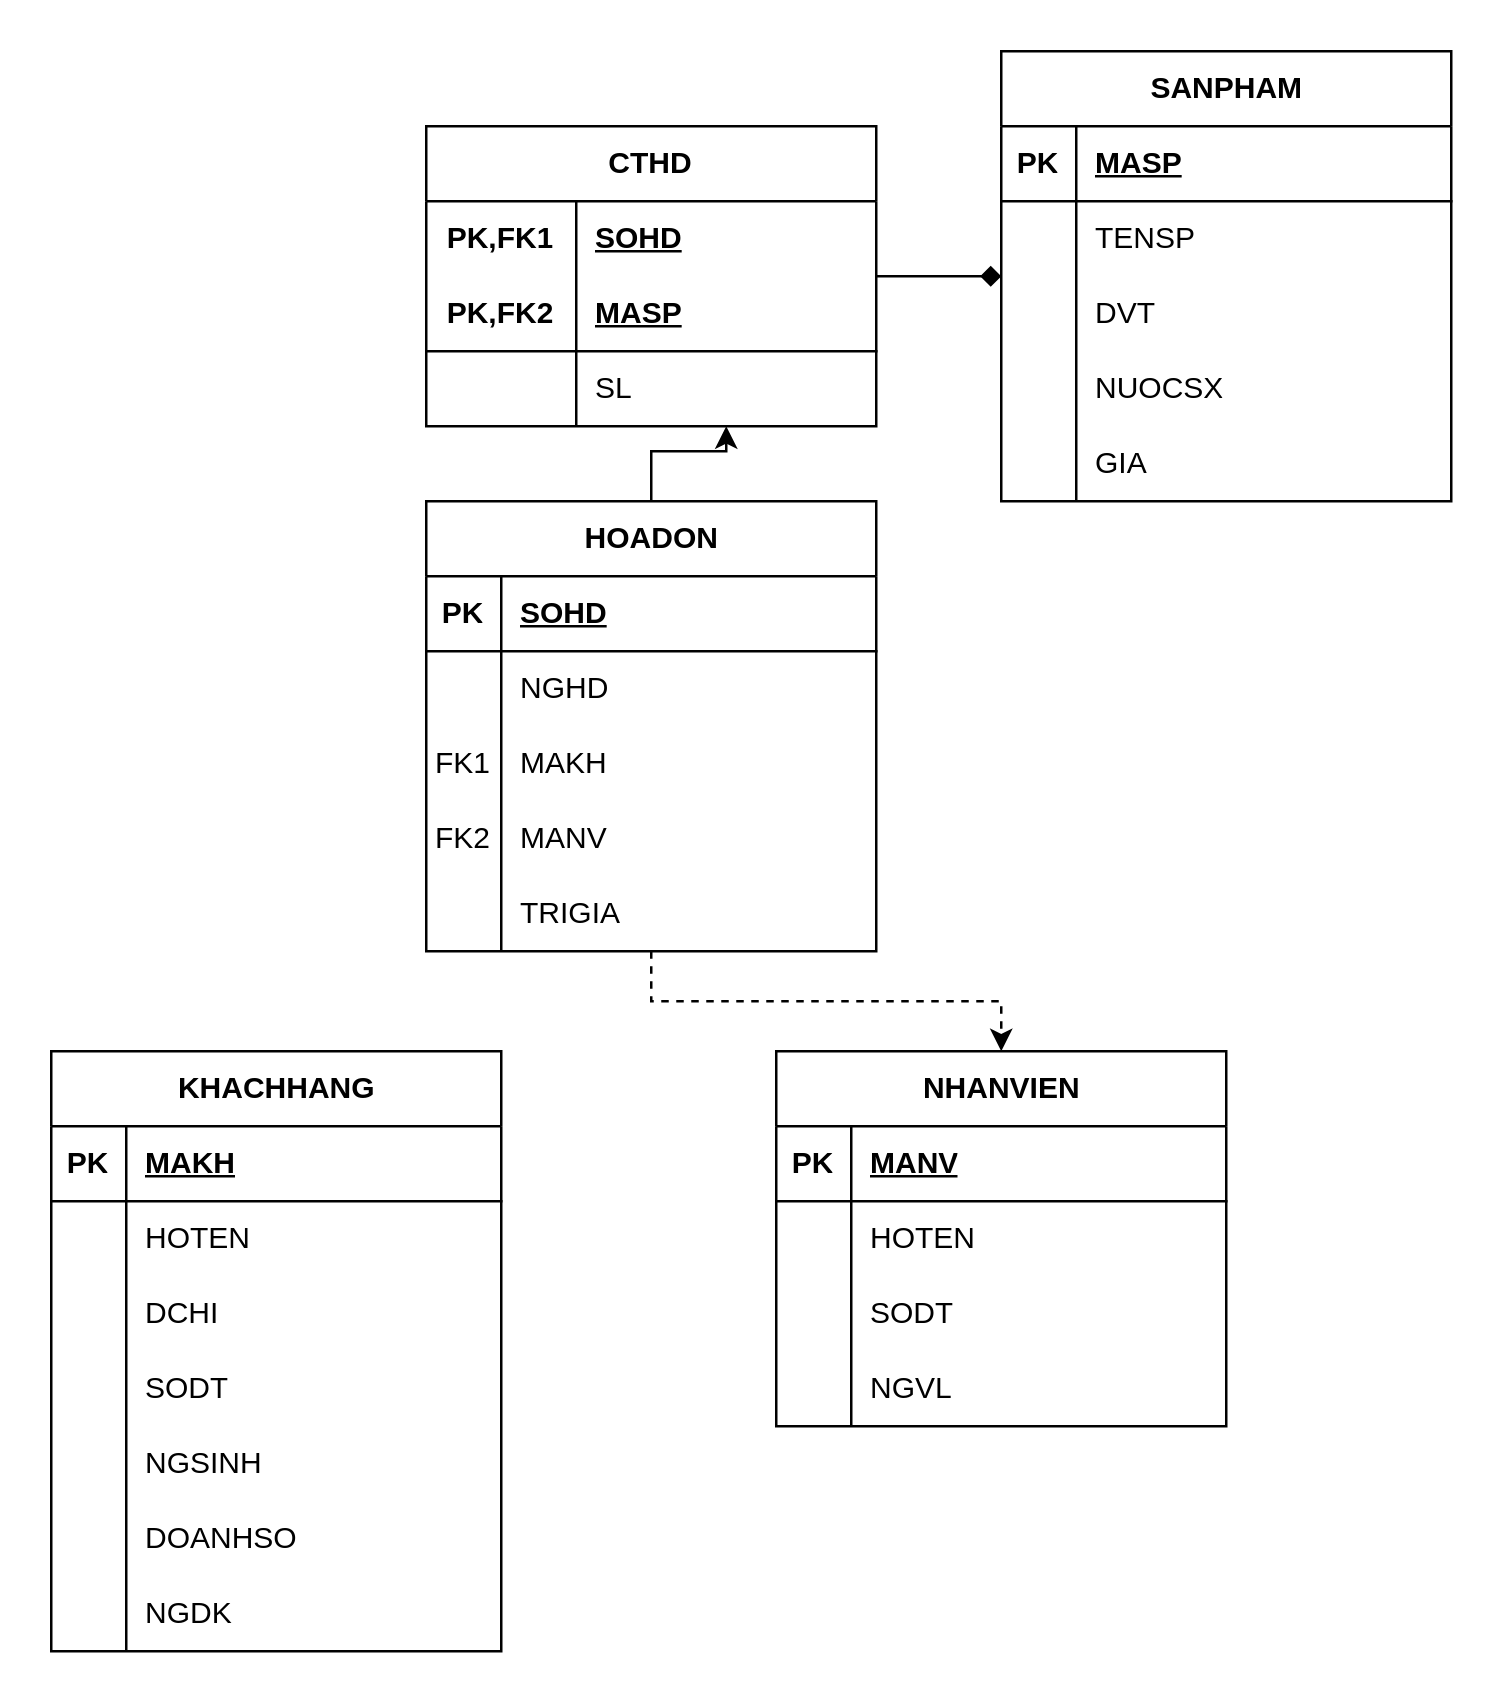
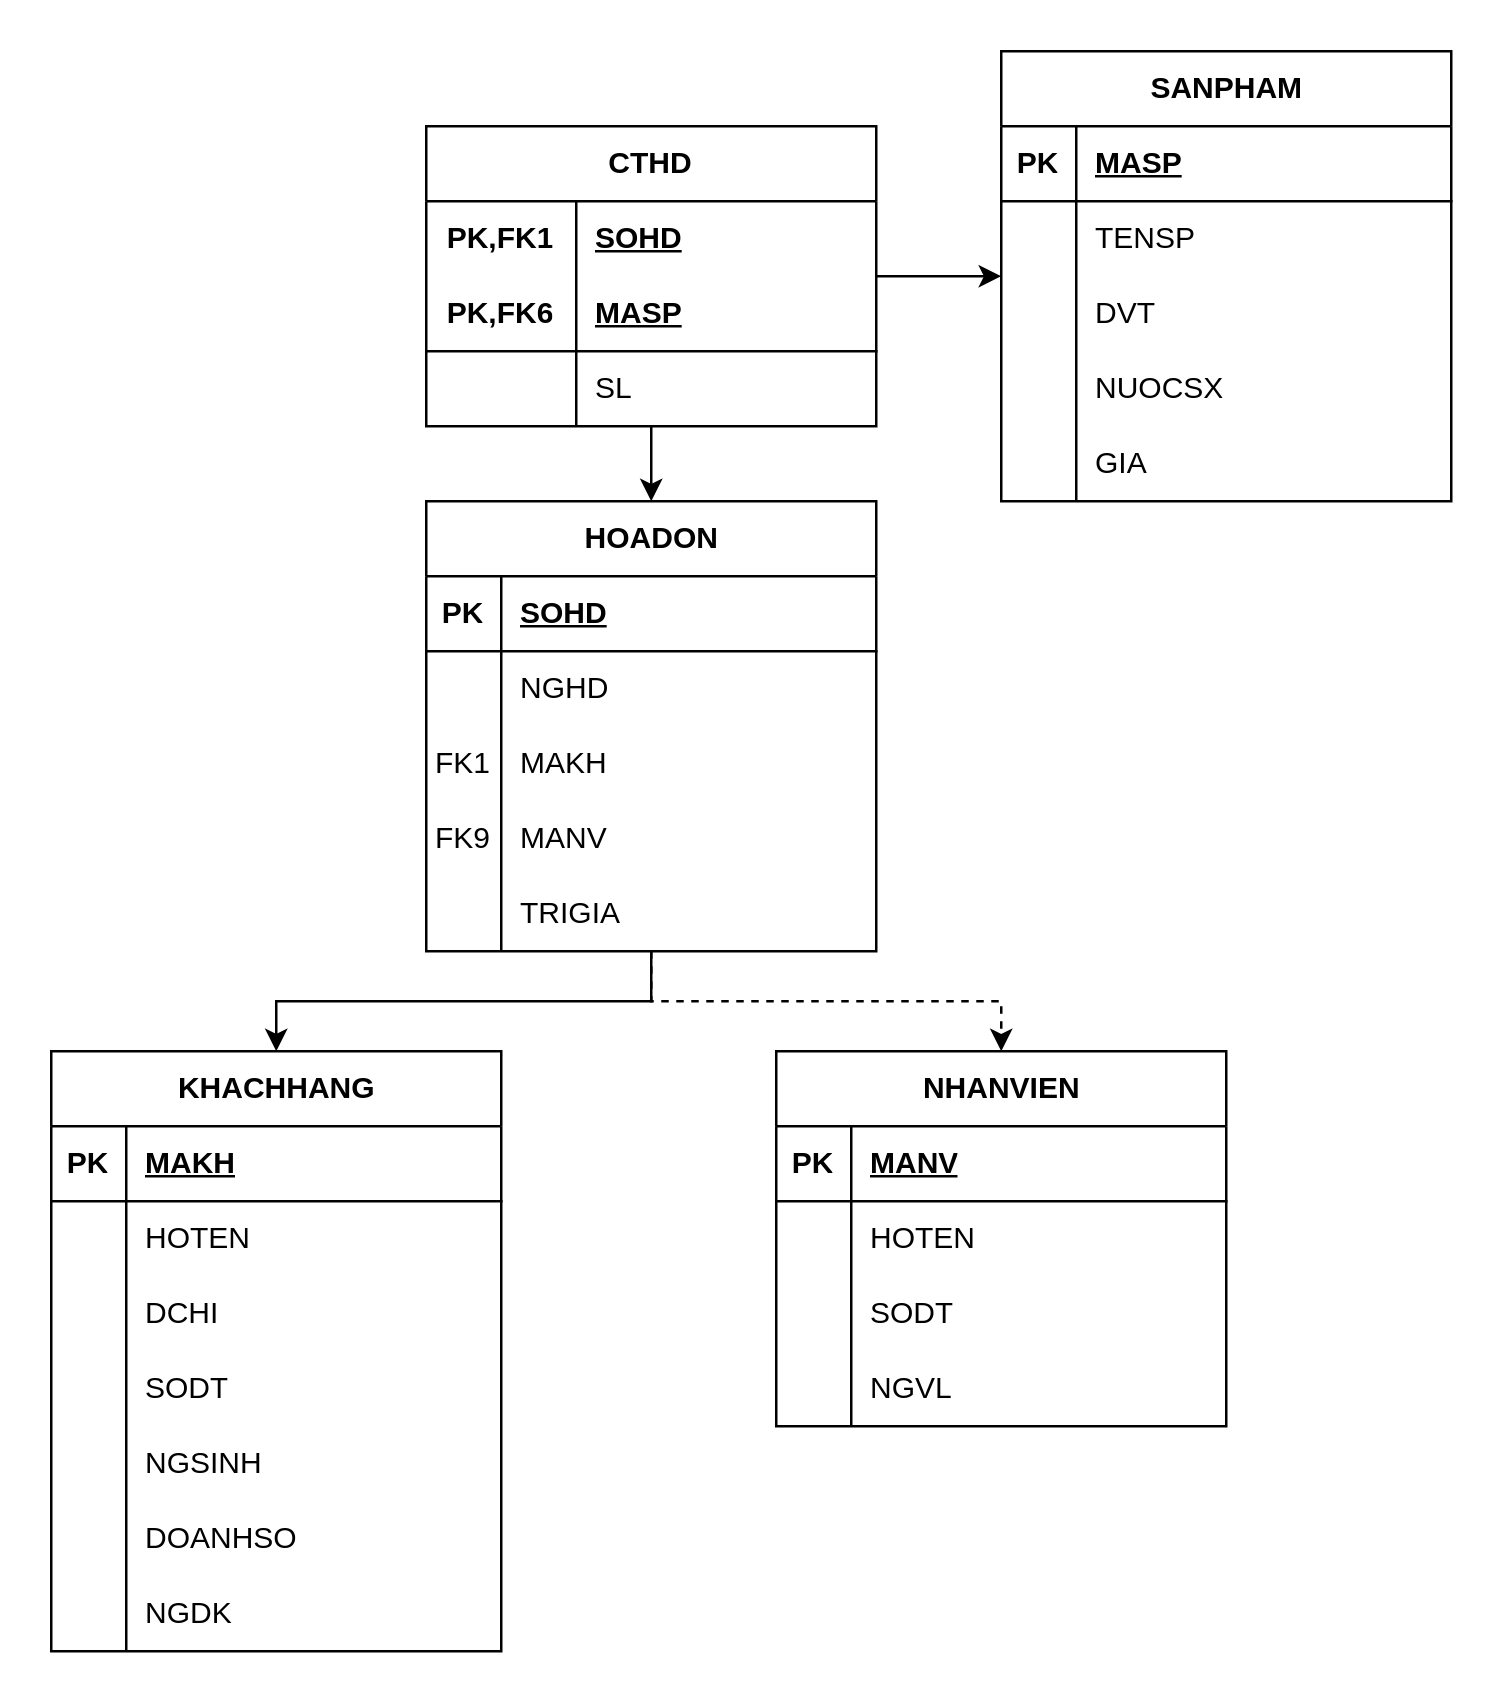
(981, 276) -> (982, 276)
(501, 314) -> (501, 314)
none -> (651, 439)
(695, 451) -> (445, 1001)
(464, 839) -> (464, 839)
